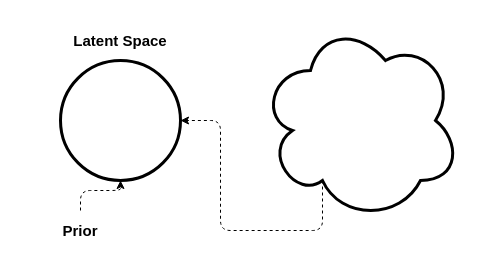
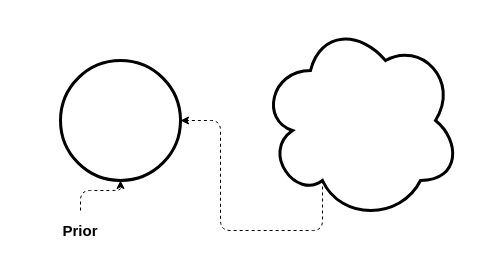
(121, 41) -> none
